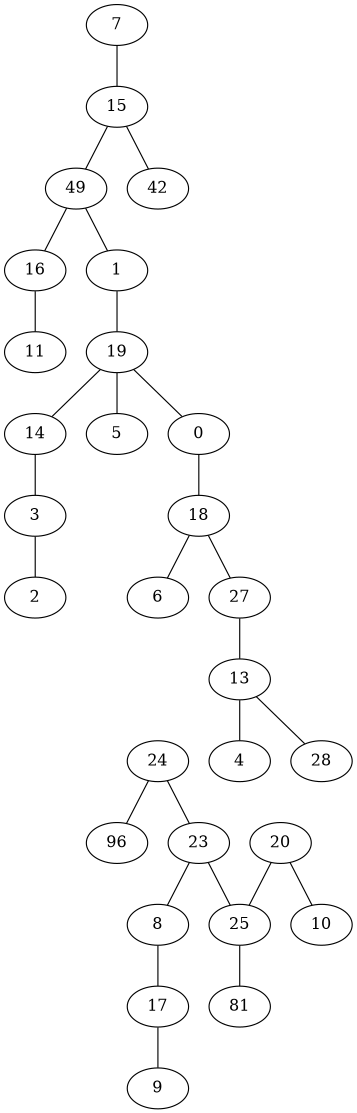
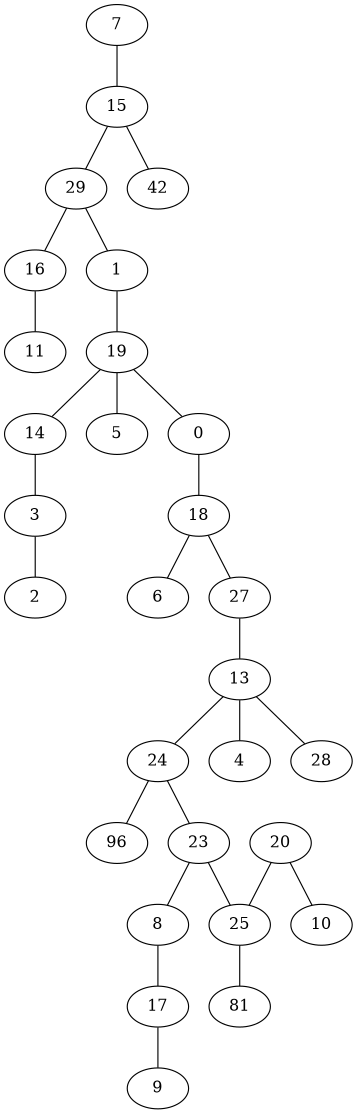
(76, 189) -> (76, 189)
none -> (199, 720)
